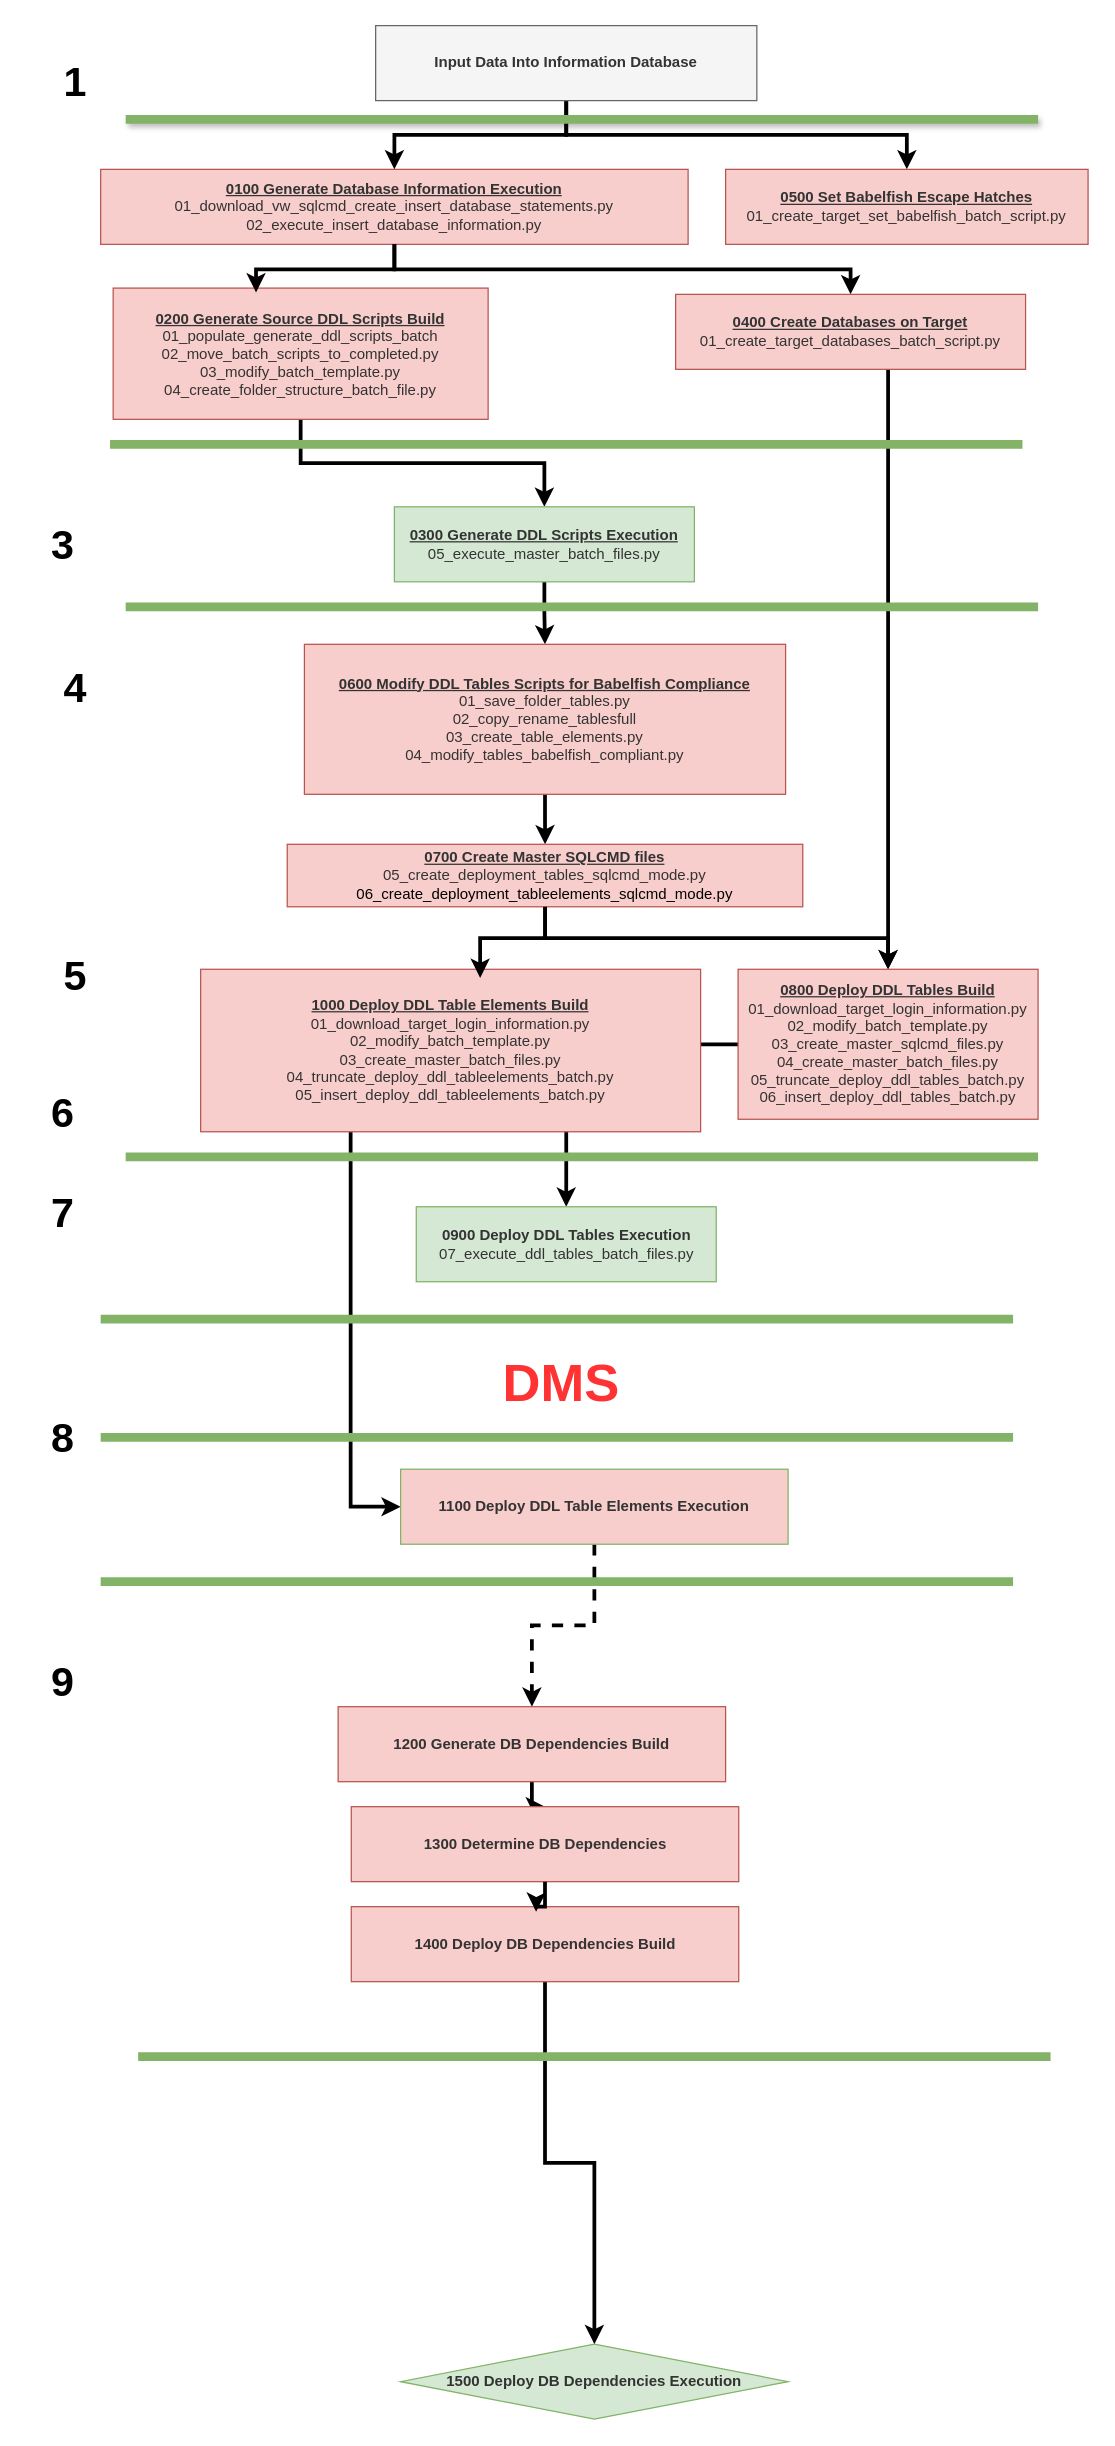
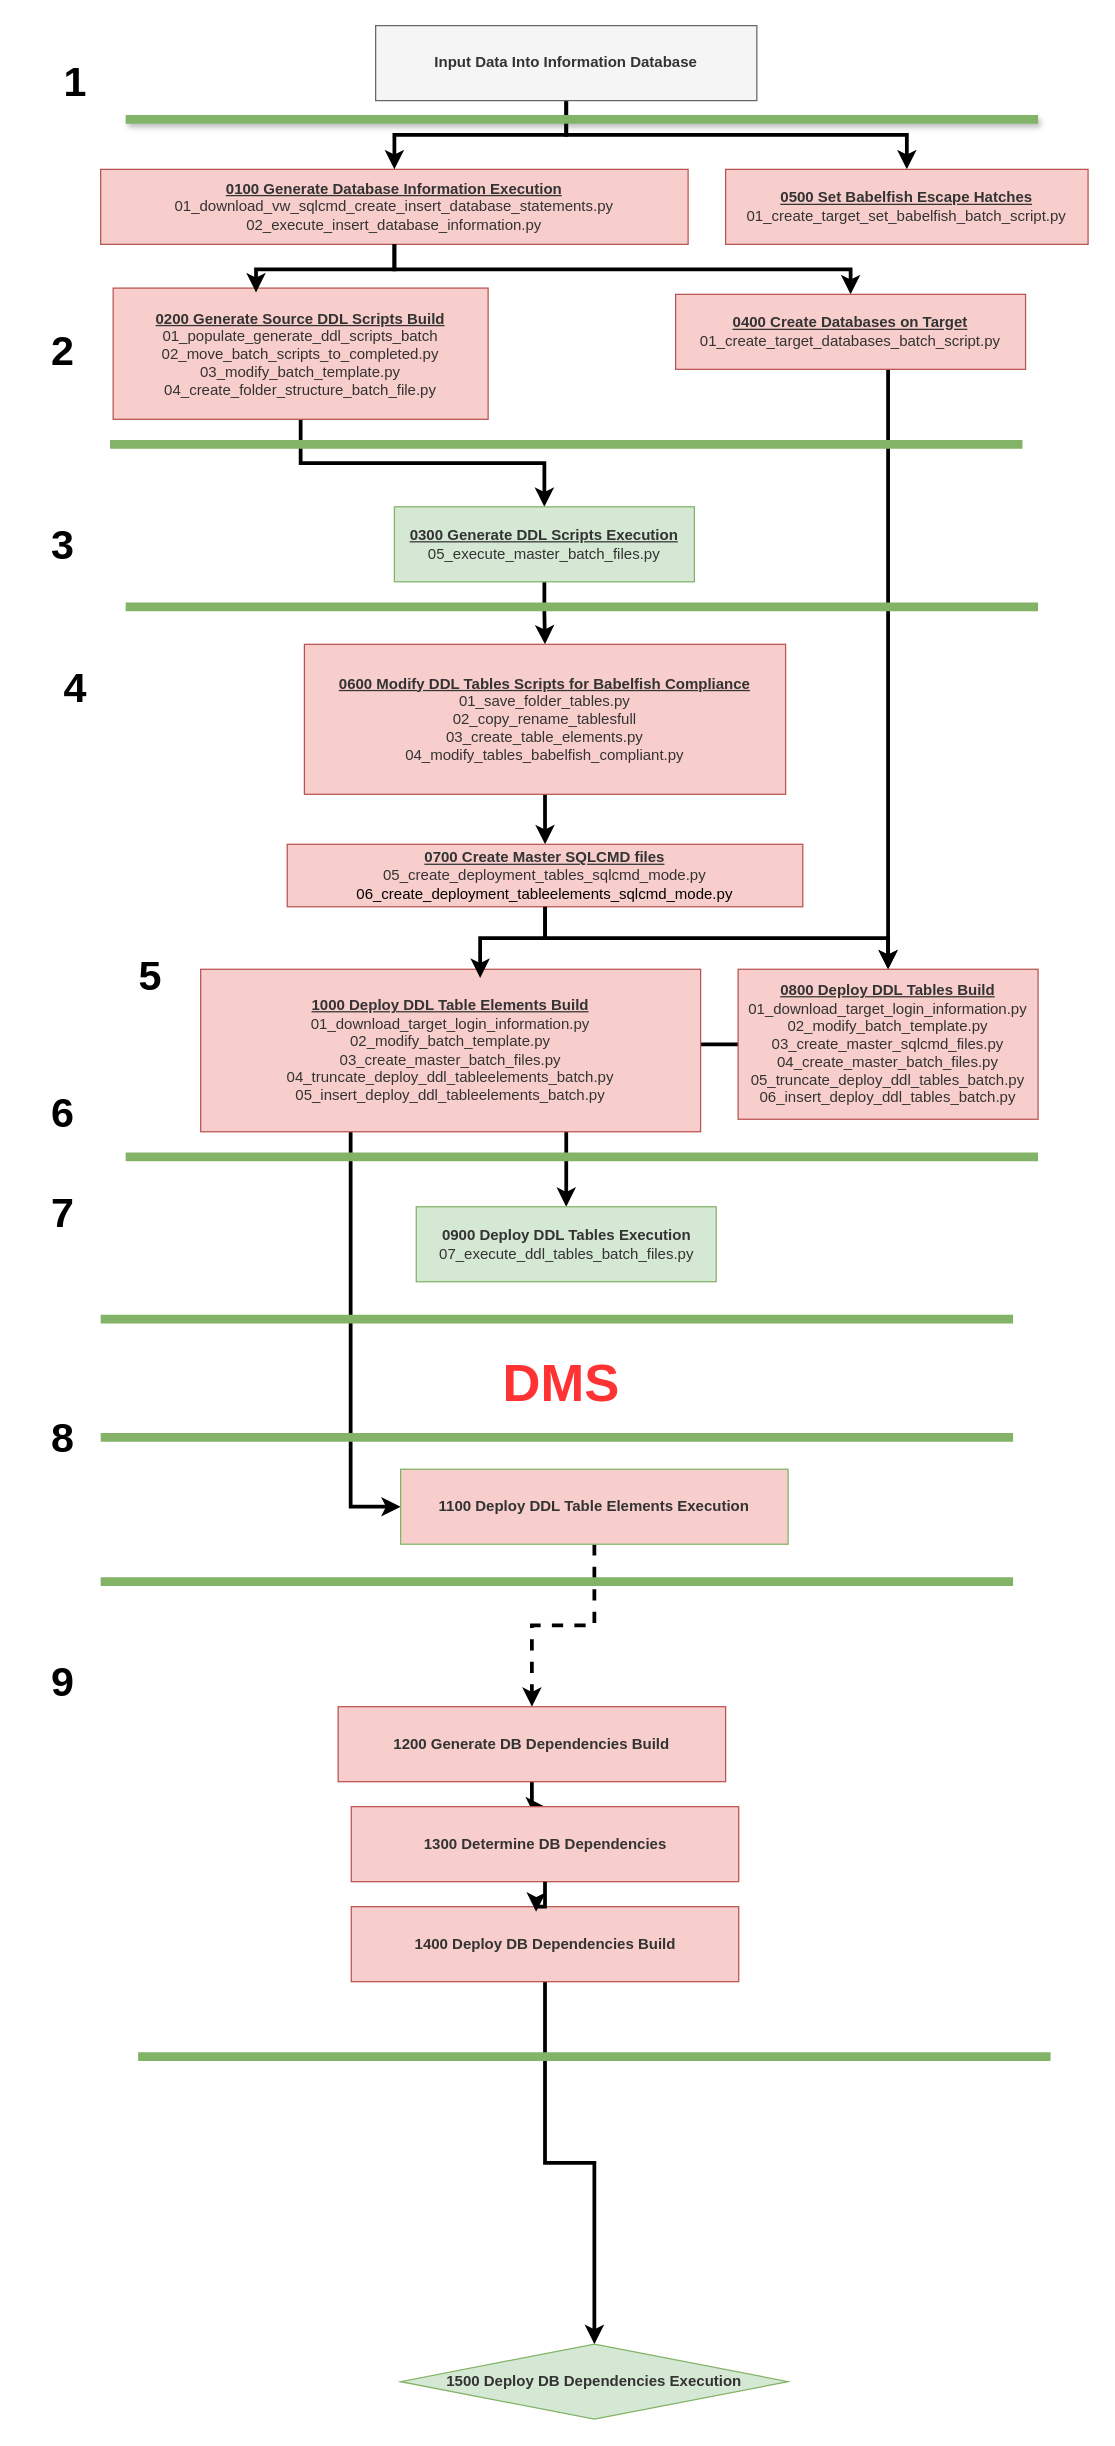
none -> (63, 351)
(76, 976) -> (151, 976)
